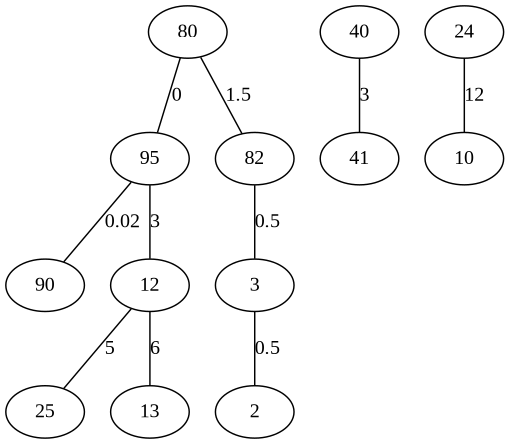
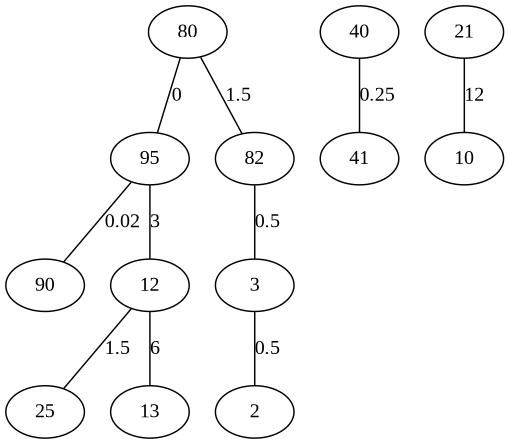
(464, 32) -> (464, 32)
(365, 95) -> (378, 95)
(110, 349) -> (118, 349)
